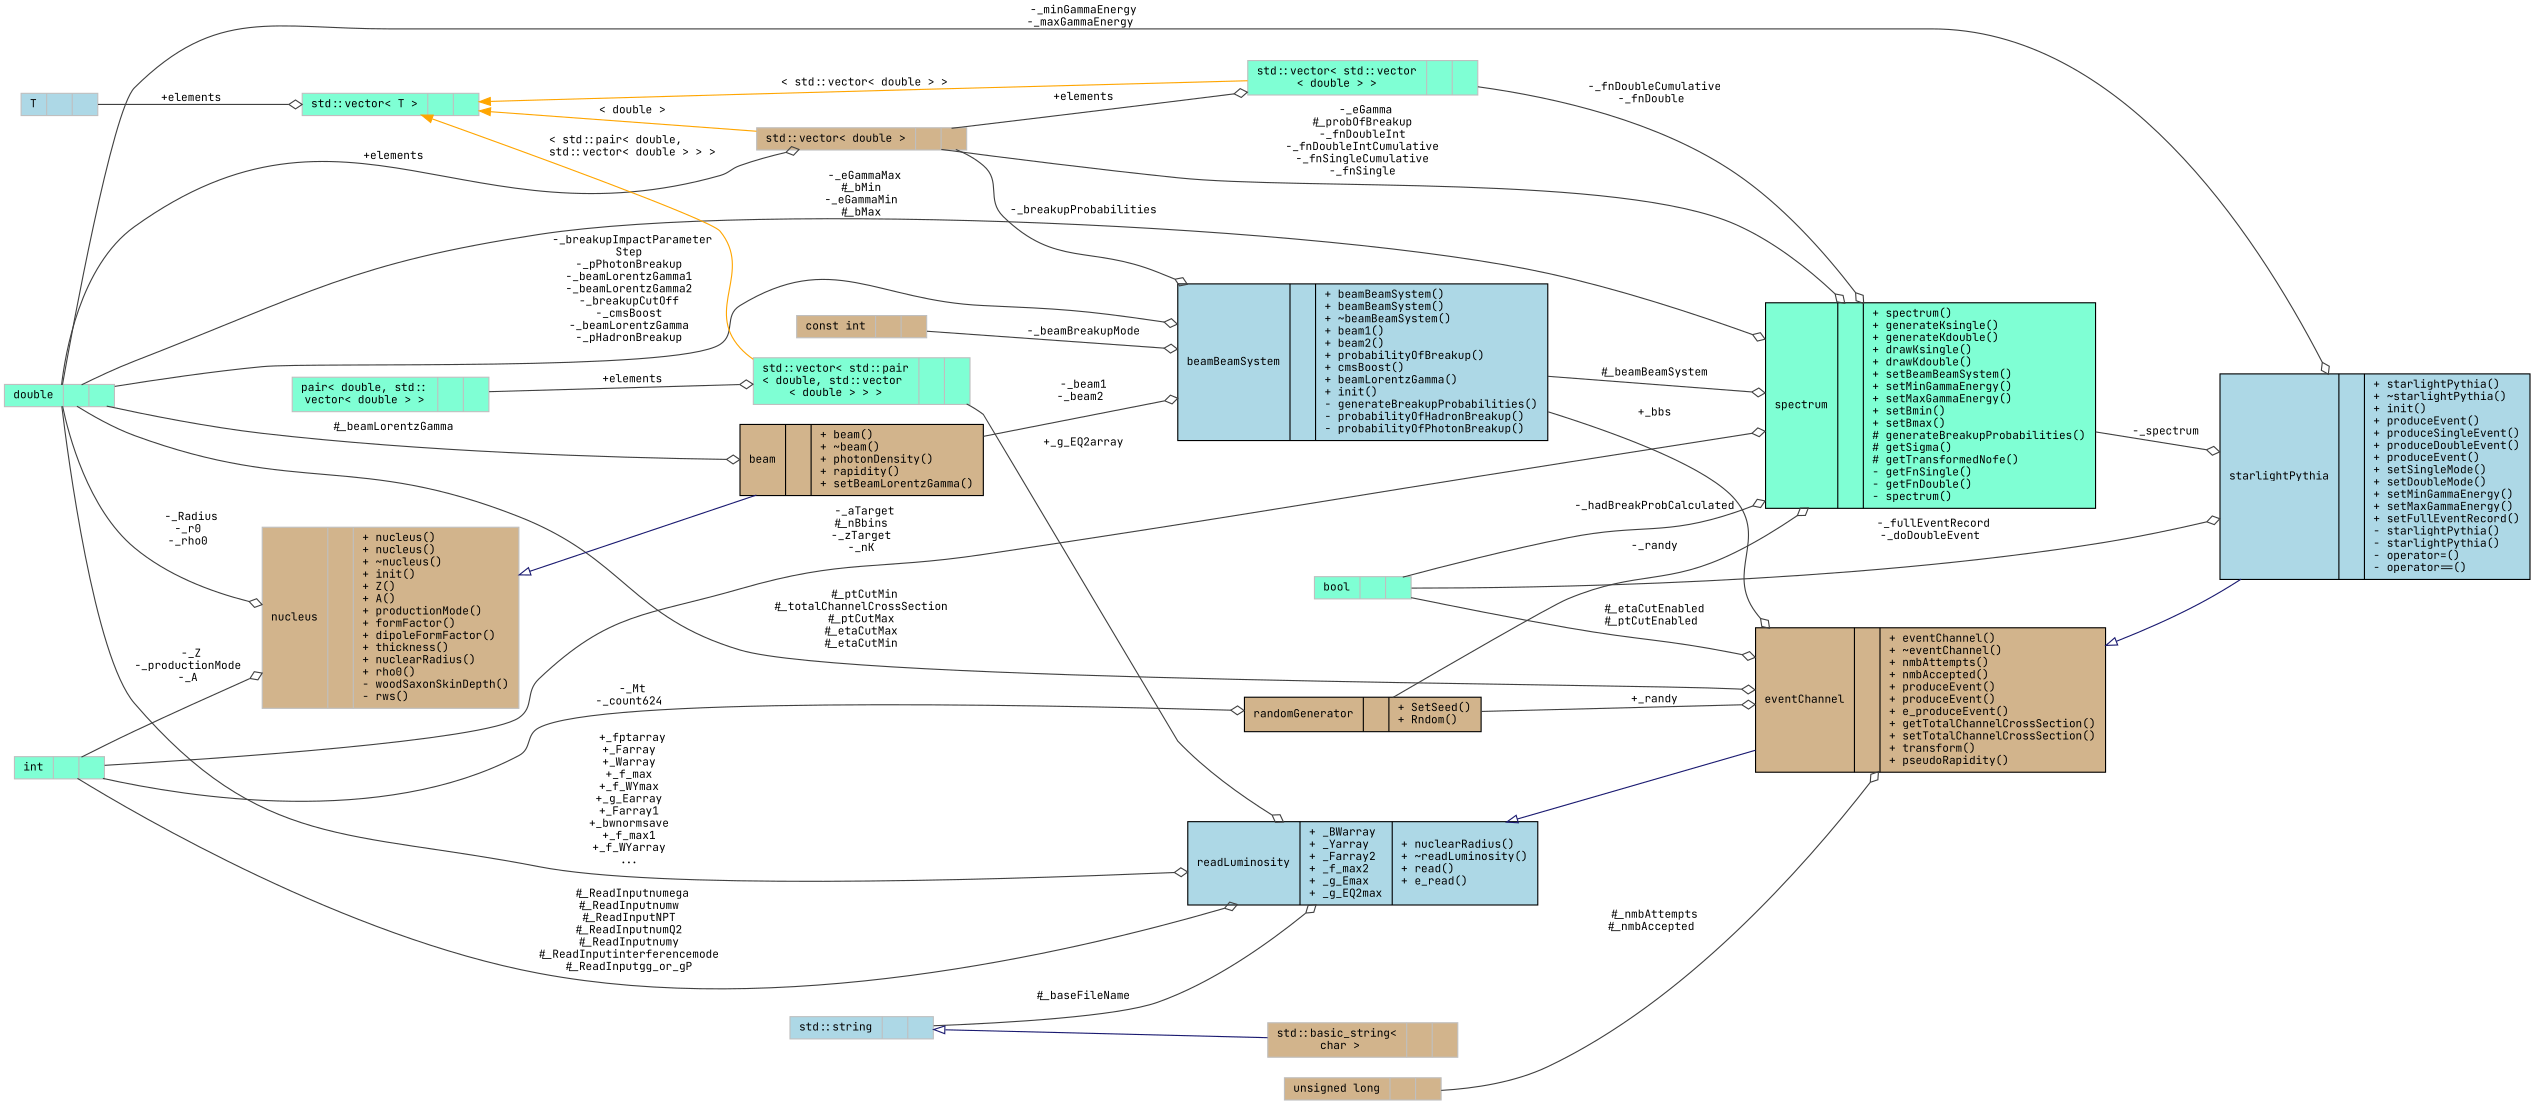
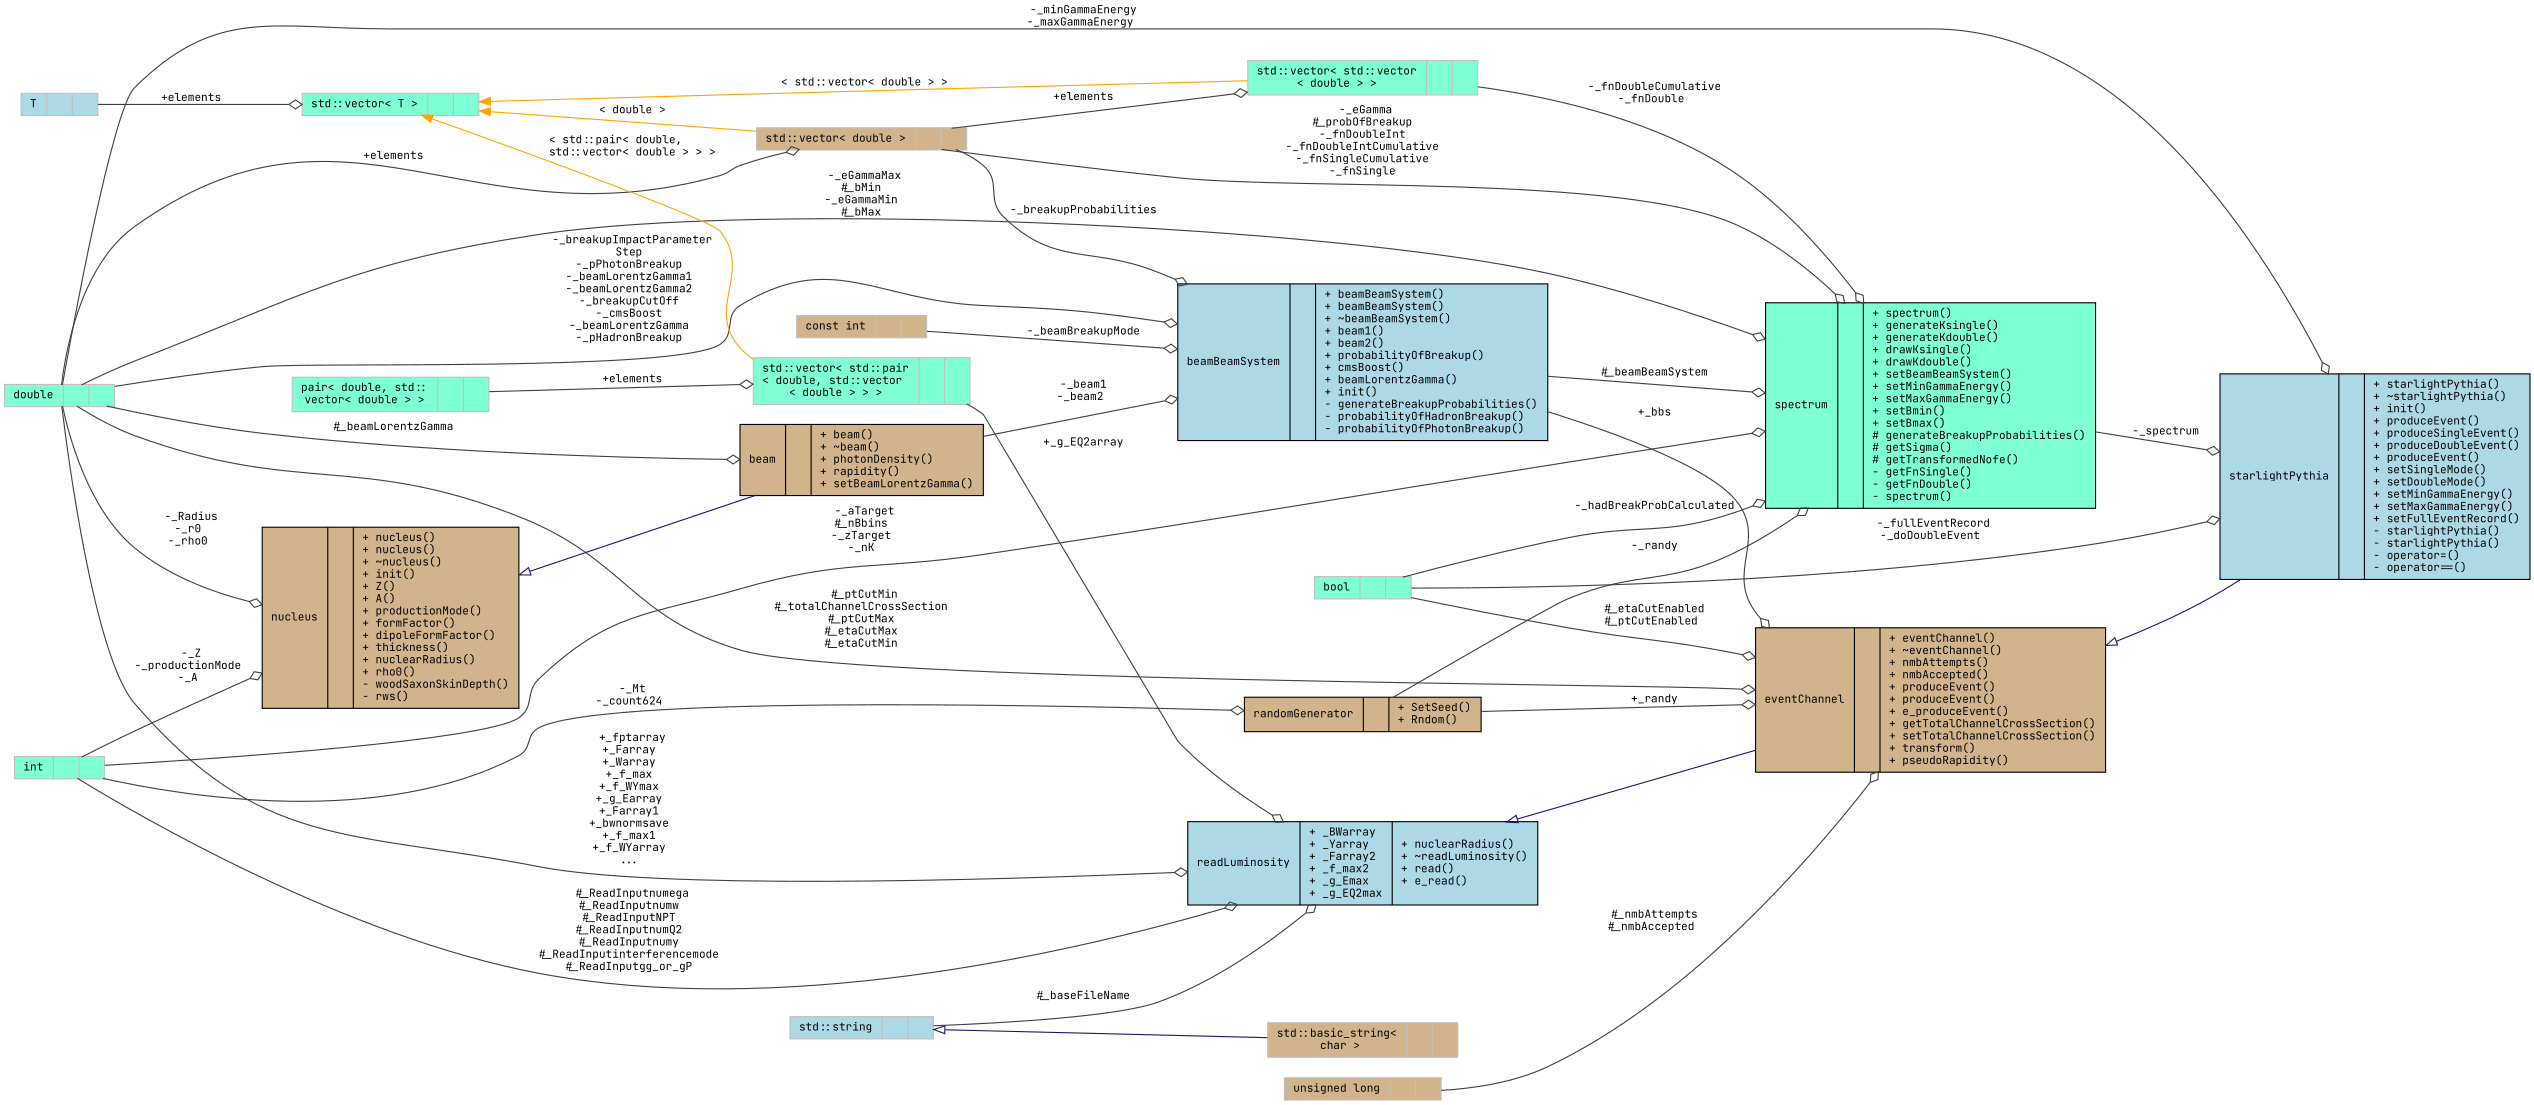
(391, 618) -> (391, 618)
